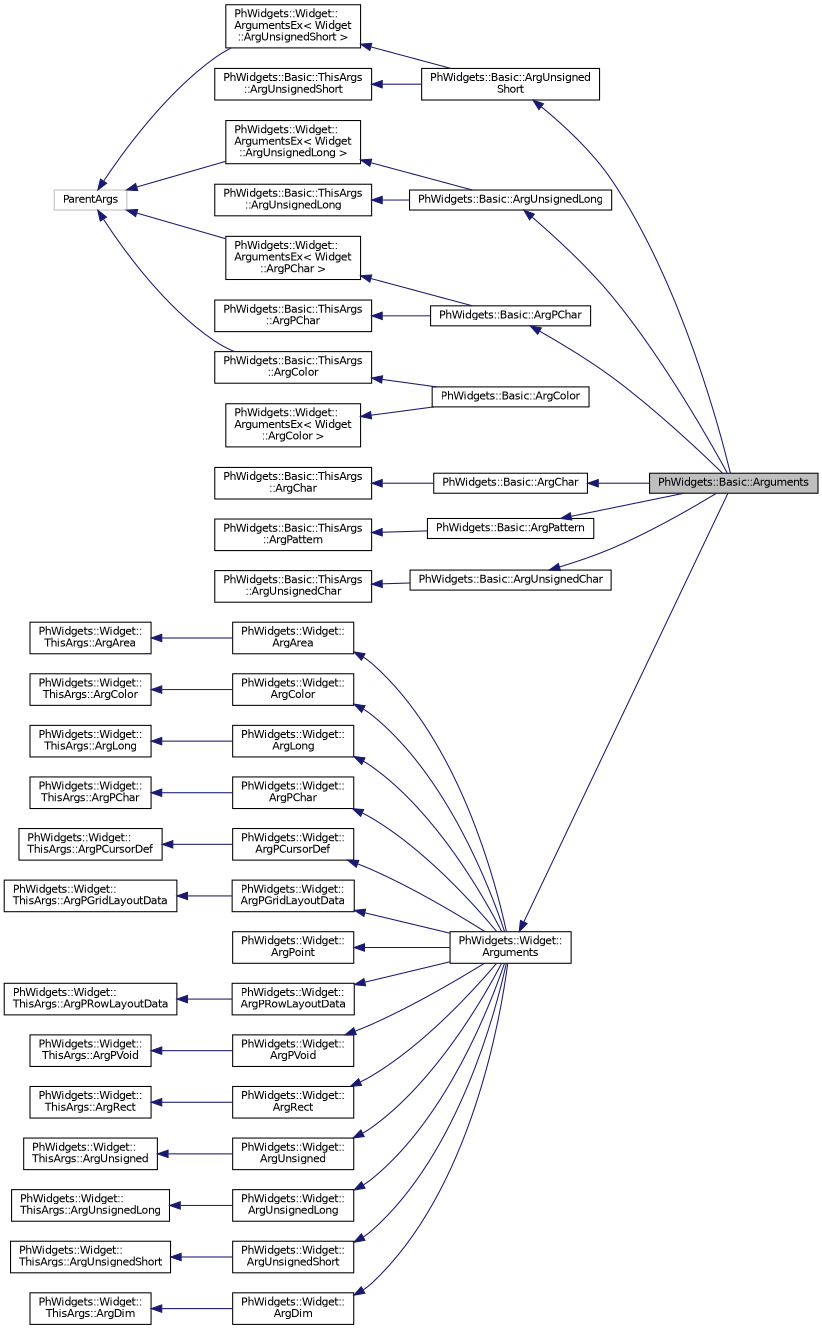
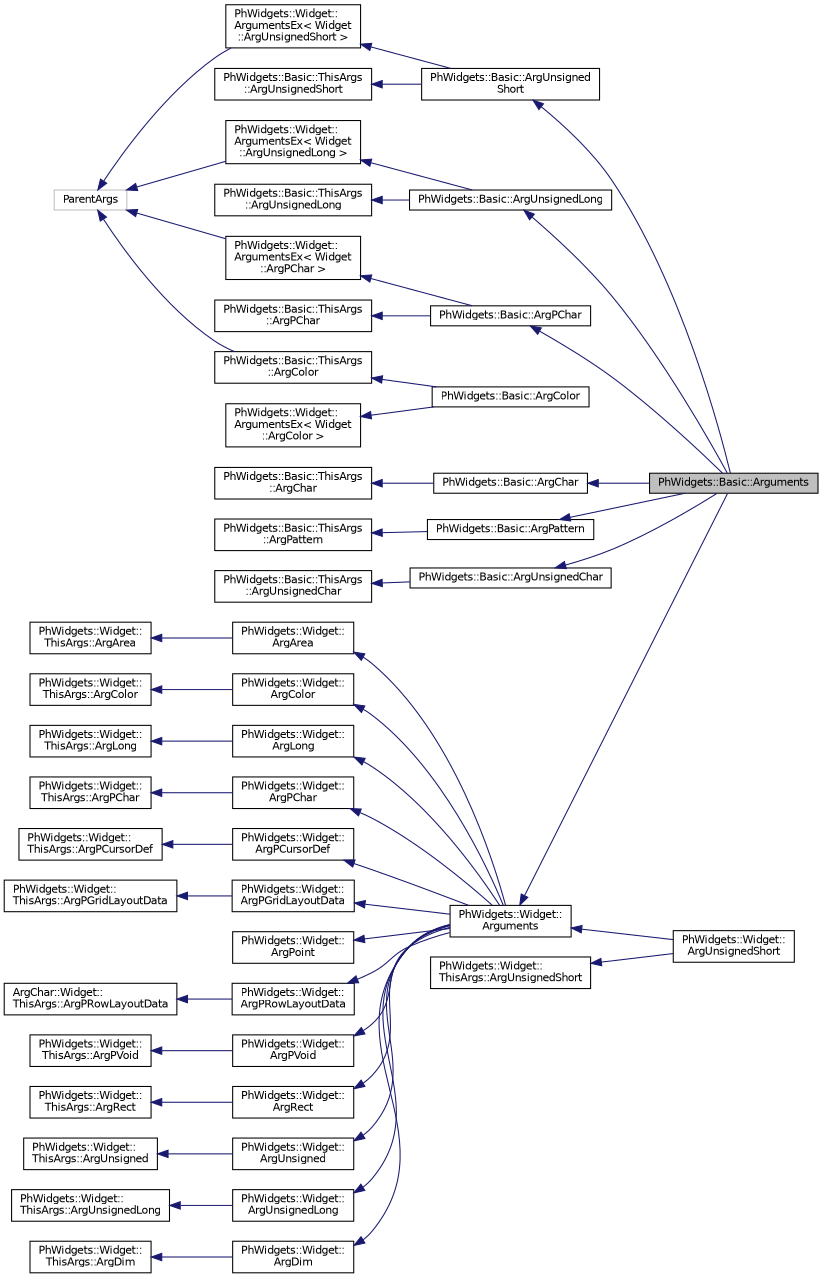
(91, 999) -> (91, 999)
(456, 1112) -> (627, 934)
